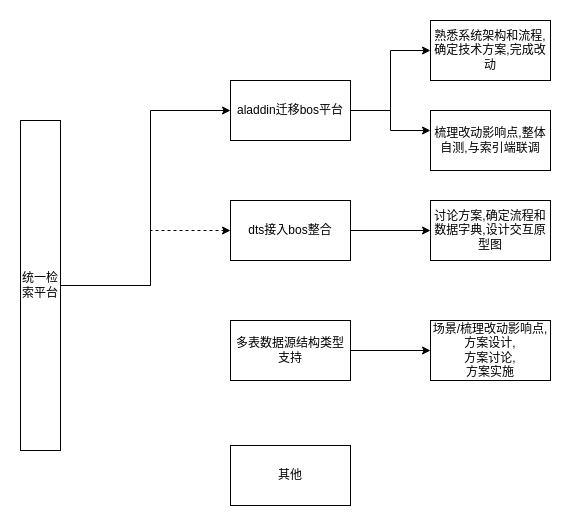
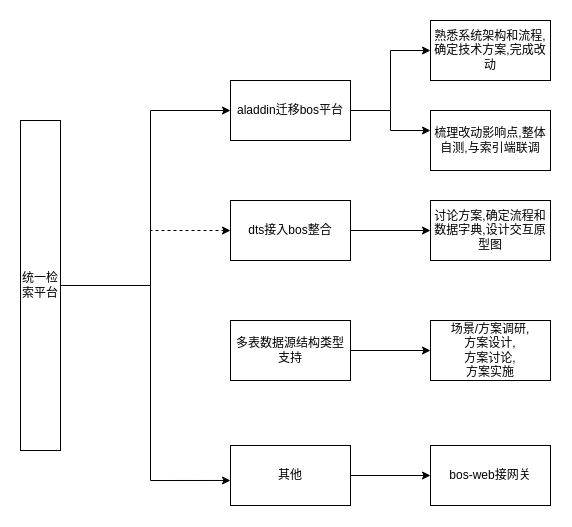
(491, 351) -> (491, 351)
none -> (151, 421)
none -> (387, 476)
none -> (491, 476)
